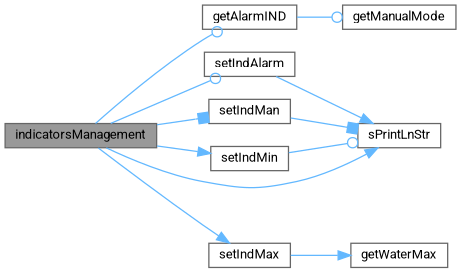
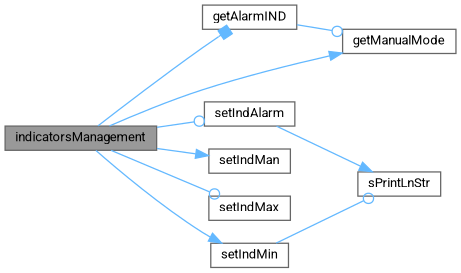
(152, 76) -> (158, 80)
(176, 122) -> (176, 151)
(318, 122) -> none
(236, 187) -> (218, 85)
(158, 193) -> (160, 171)
(399, 255) -> none
